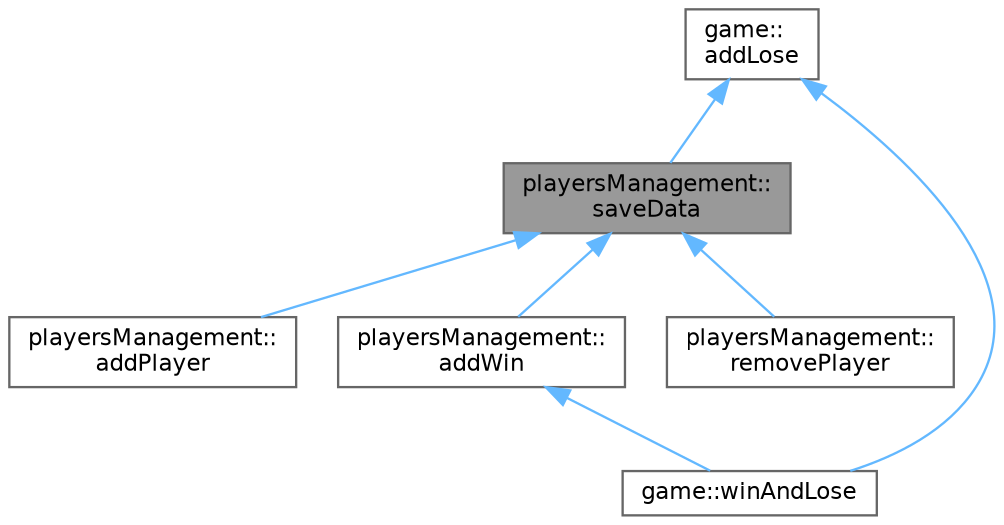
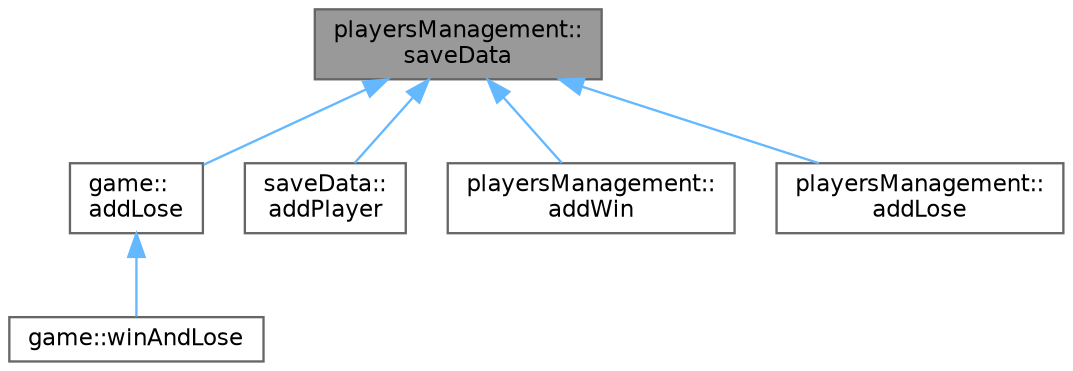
(693, 131) -> (285, 127)
(153, 352) -> (325, 198)
(810, 352) -> (920, 198)
(639, 434) -> none
